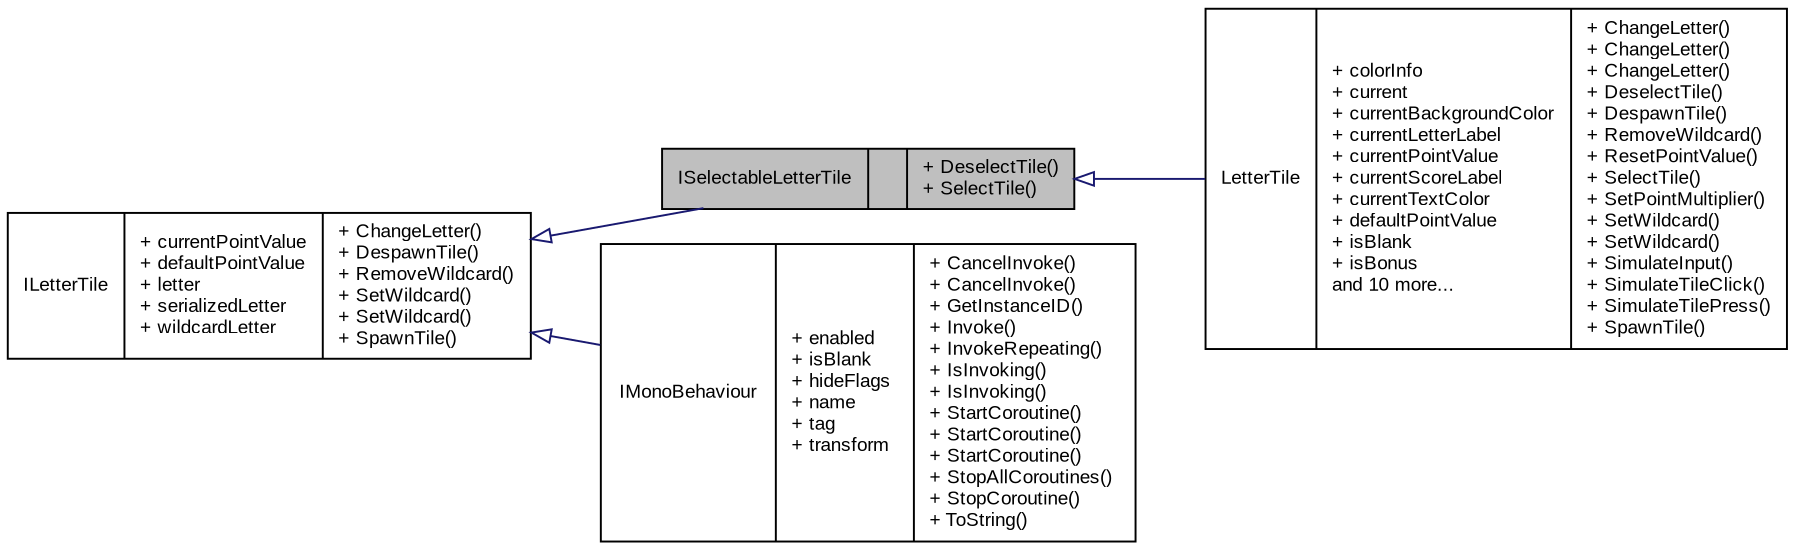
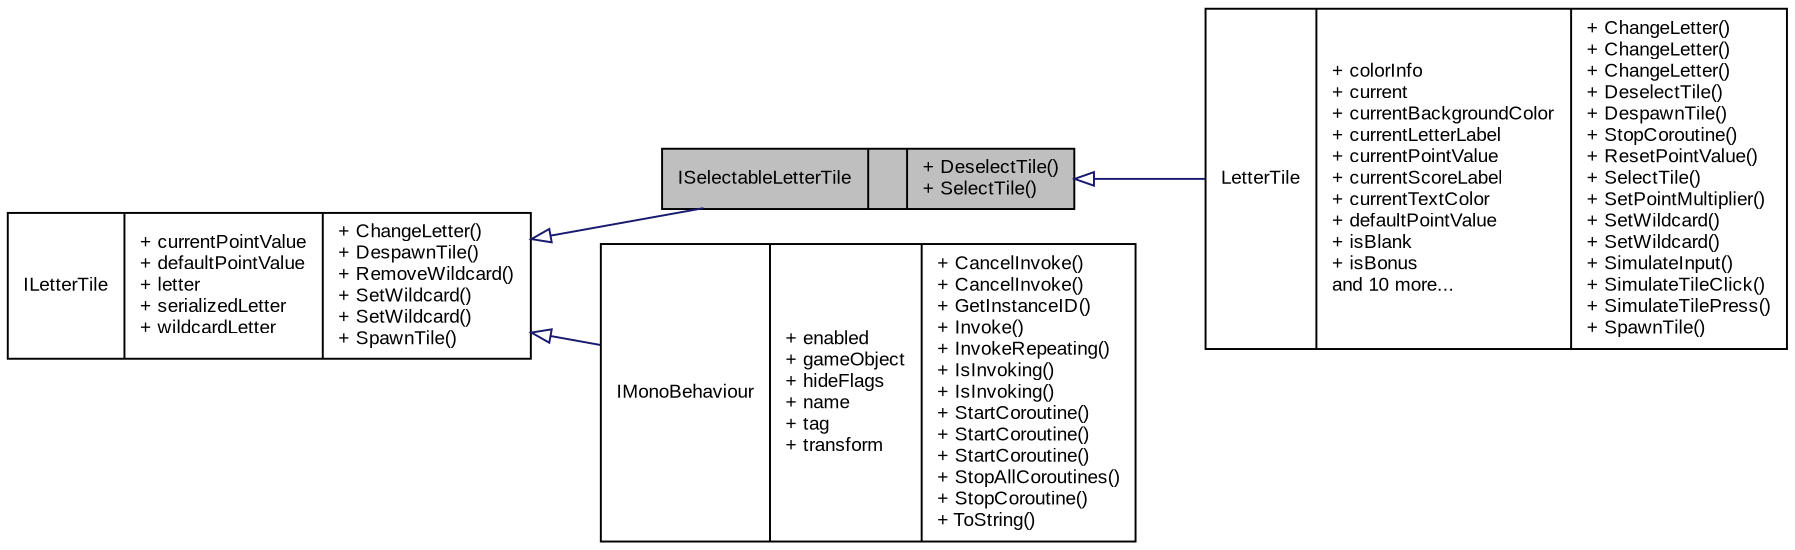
(1675, 135) -> (1662, 135)
(832, 360) -> (846, 360)
